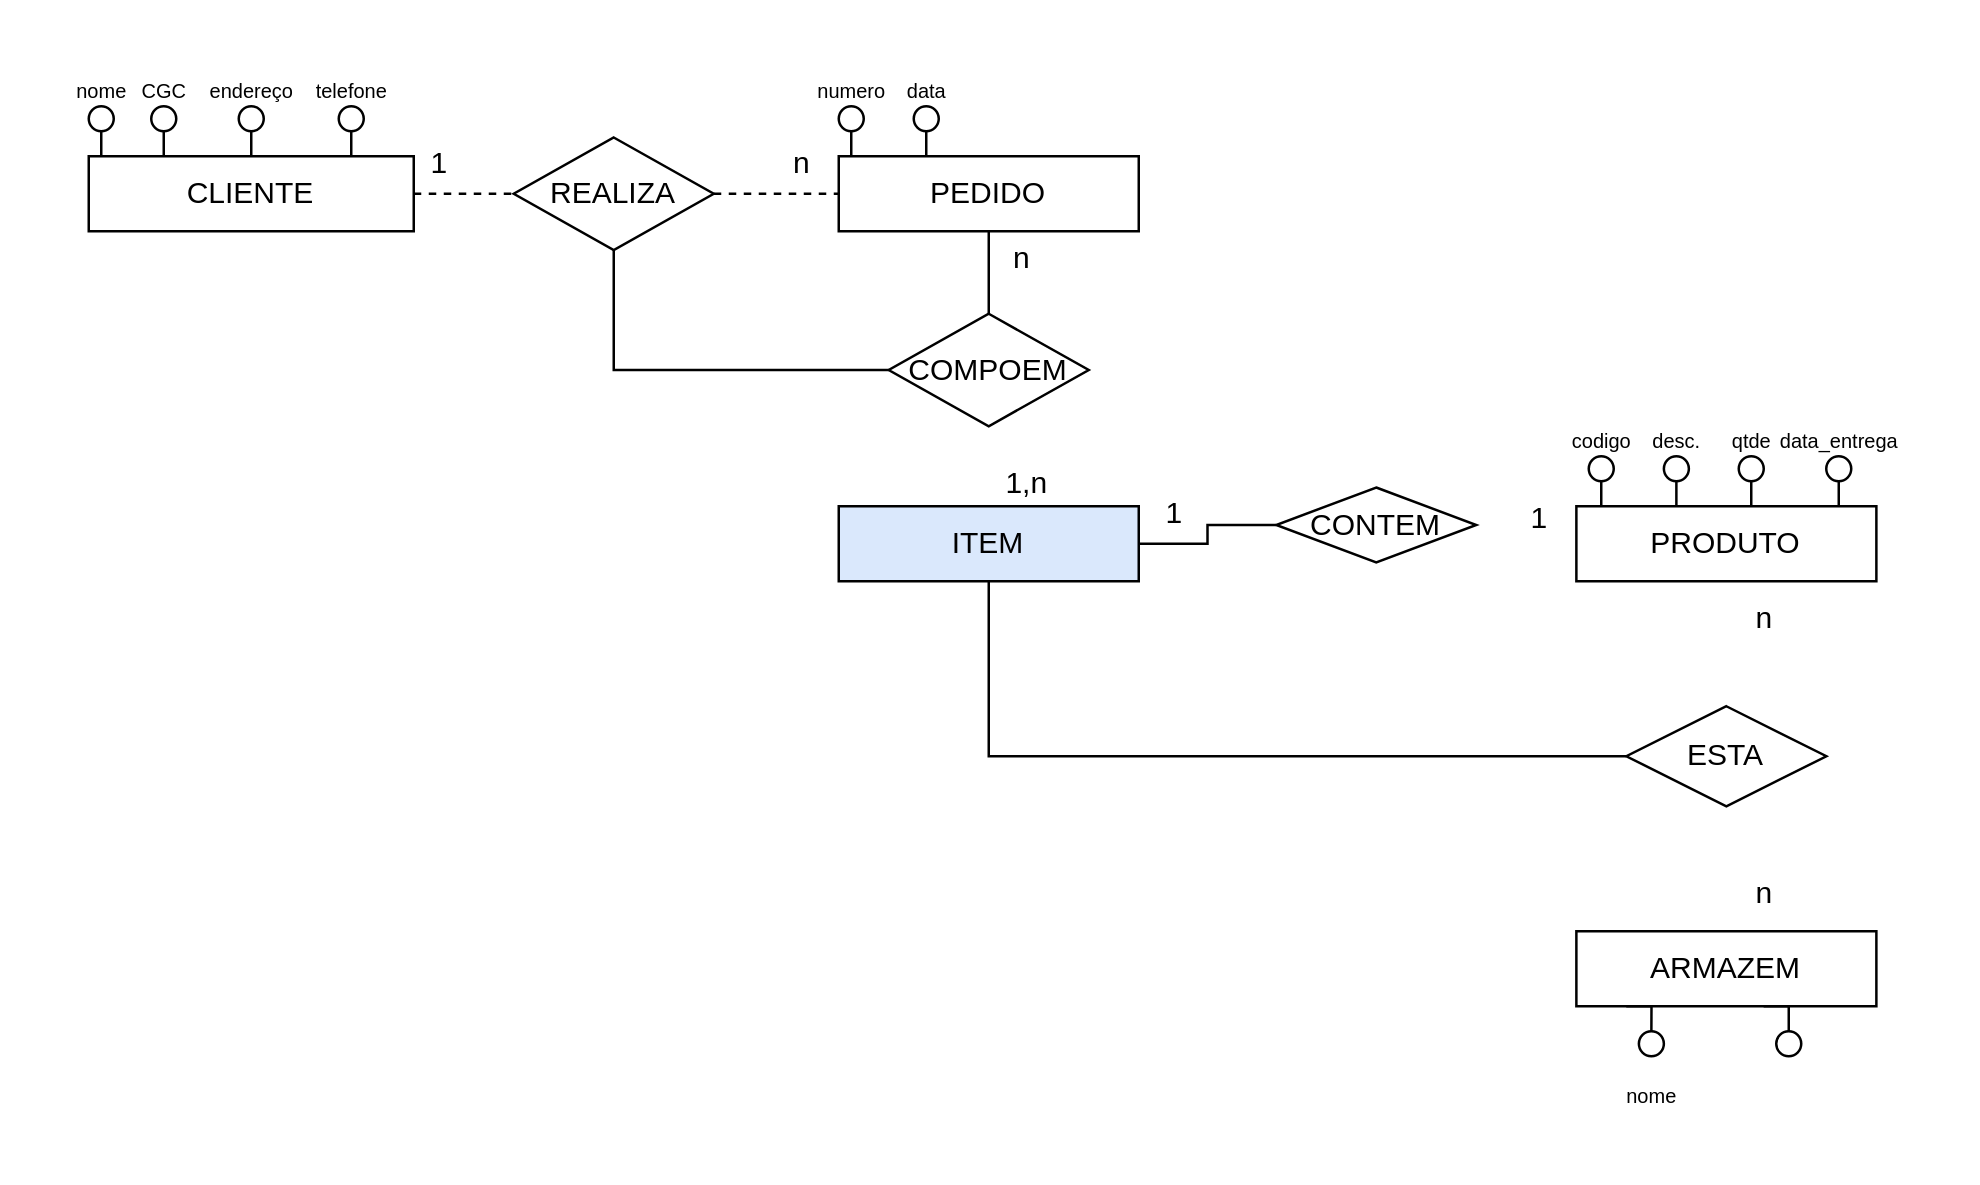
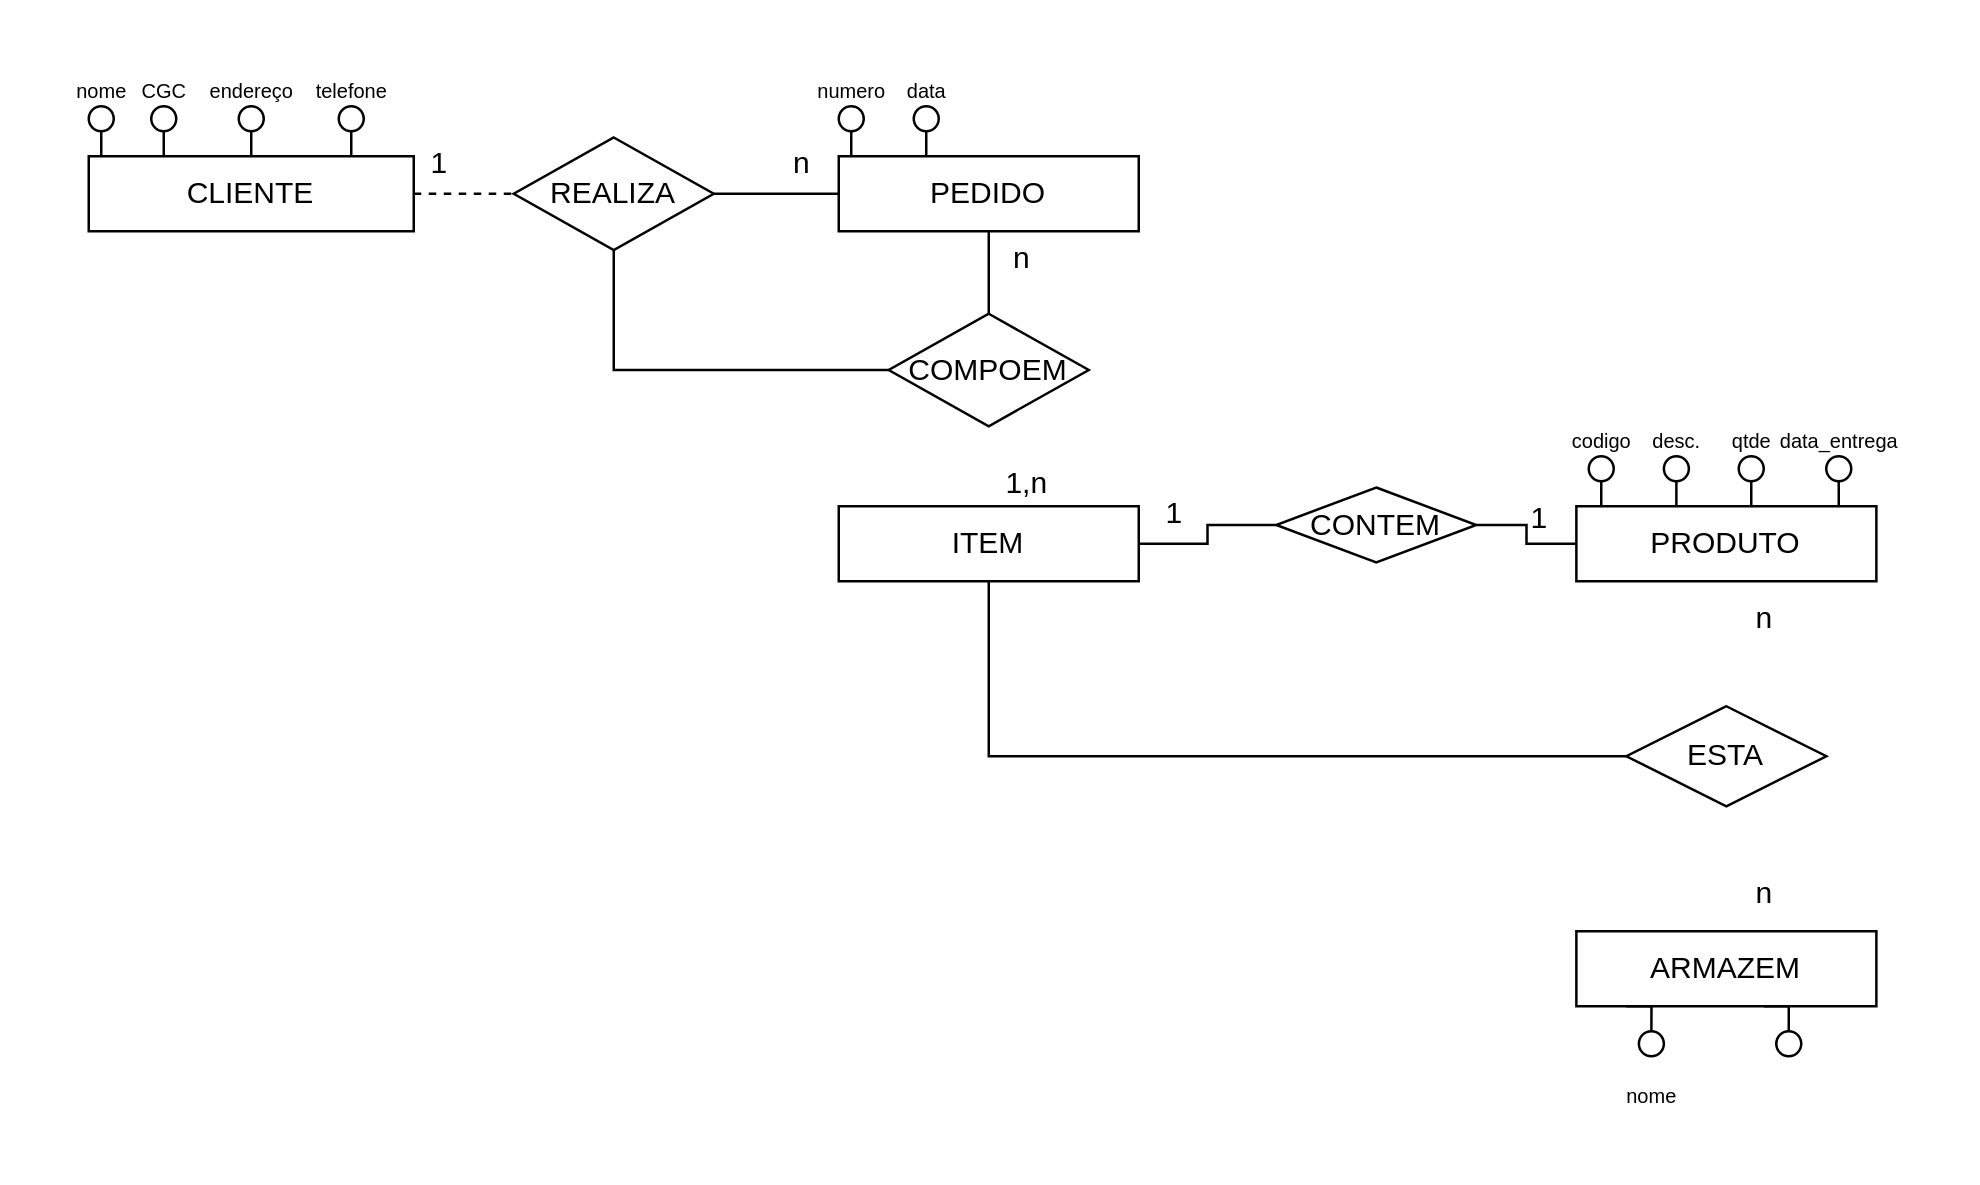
(775, 194) -> (775, 194)
none -> (1527, 533)
(989, 544) -> (989, 544)
